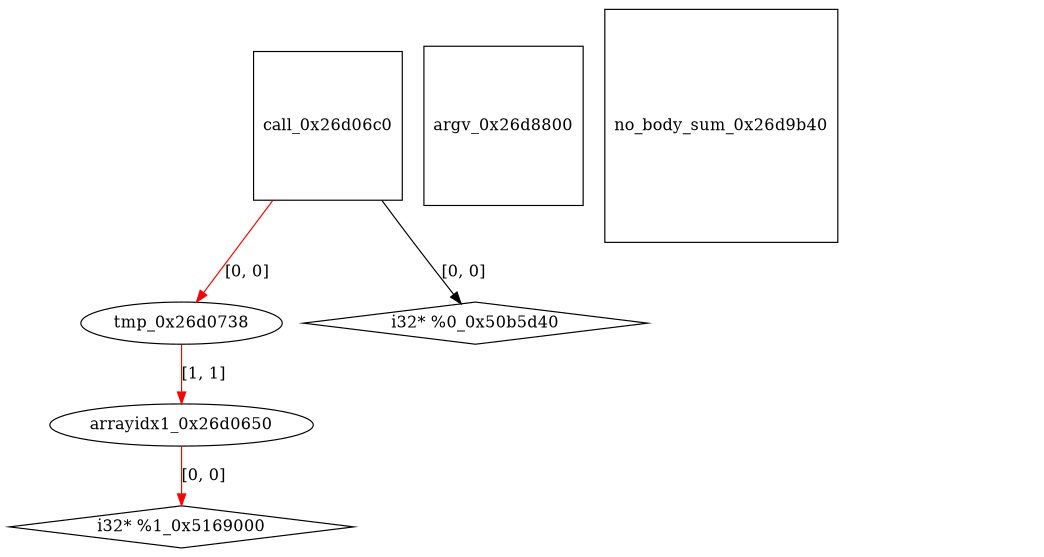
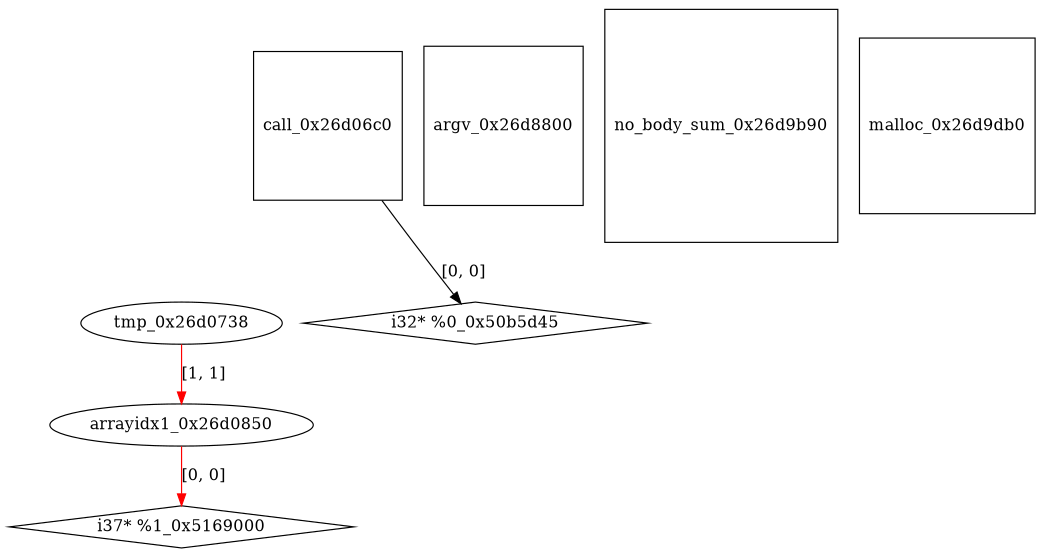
(721, 126) -> (721, 126)
none -> (947, 126)
(238, 247) -> none
(475, 323) -> (475, 323)
(182, 425) -> (182, 425)
(182, 527) -> (182, 527)
